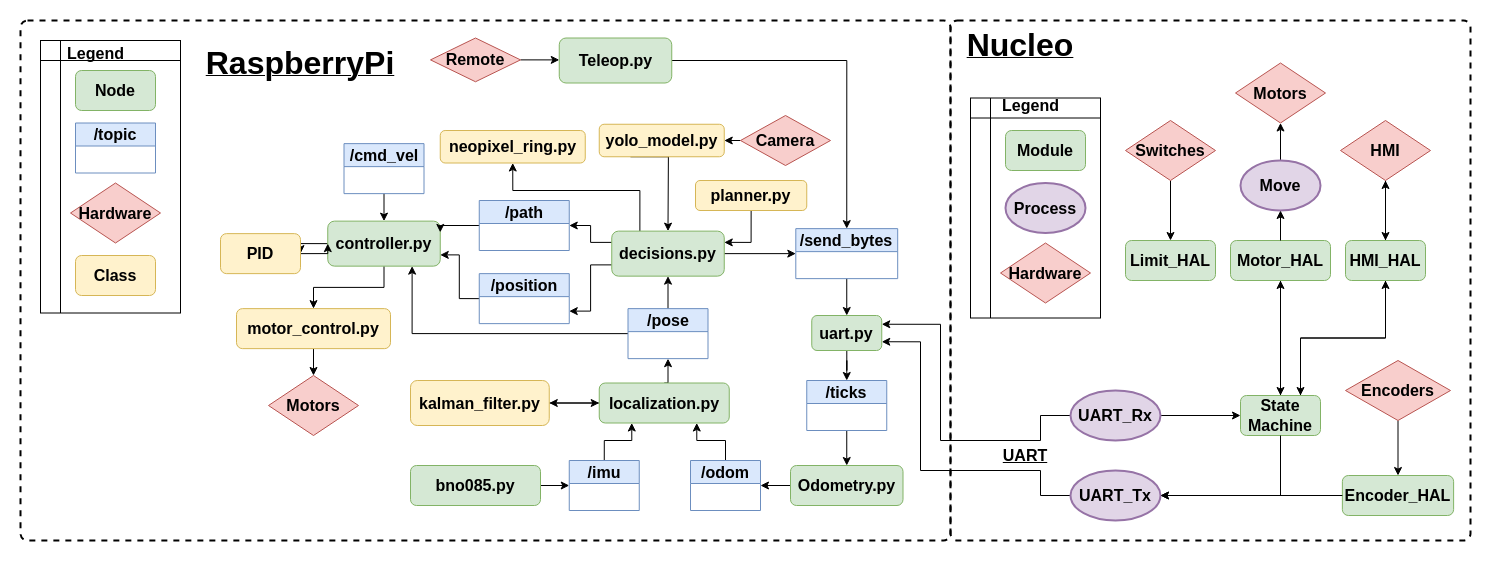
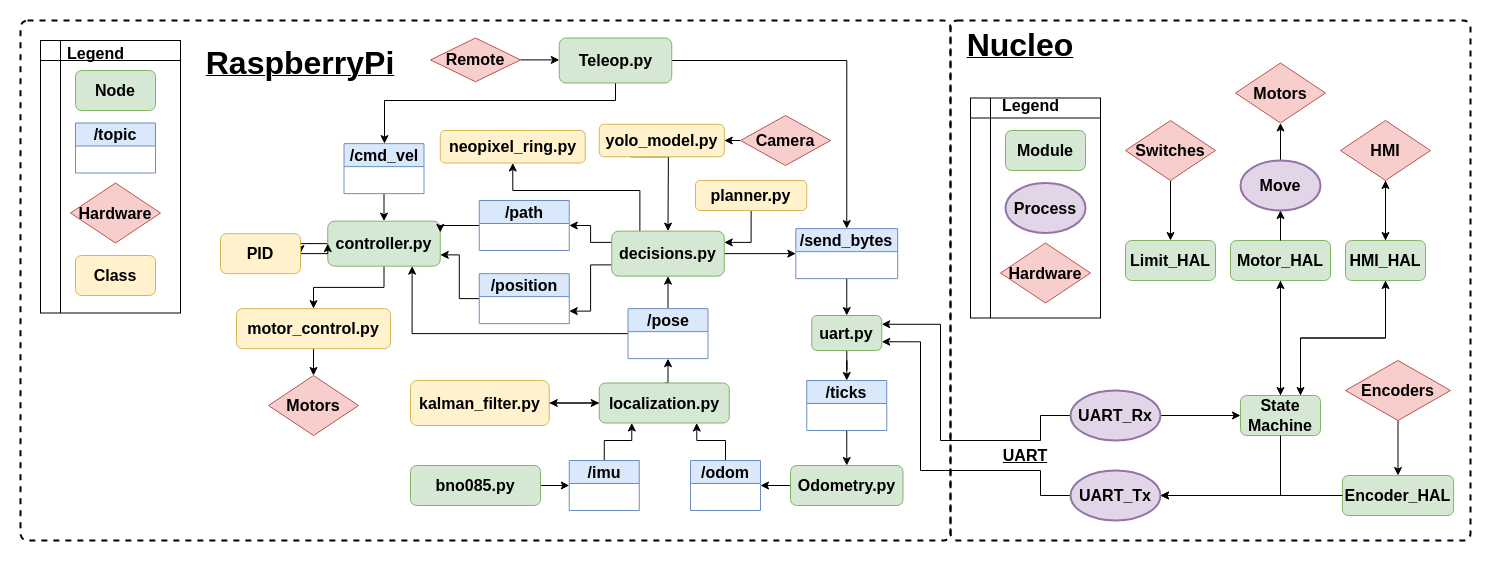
none -> (491, 101)
